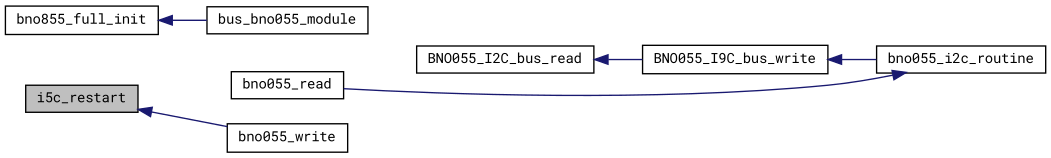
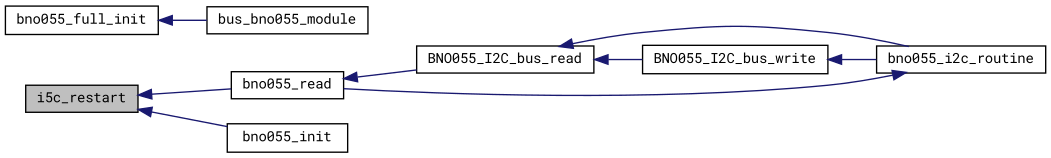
(82, 20) -> (82, 20)
none -> (741, 26)
(735, 60) -> (735, 60)
none -> (387, 73)
none -> (191, 92)
(287, 138) -> (287, 138)
